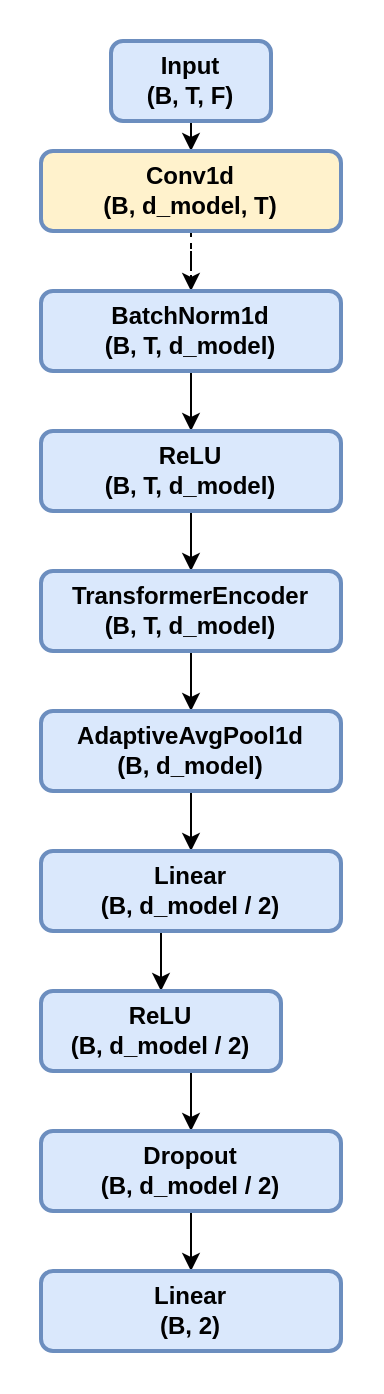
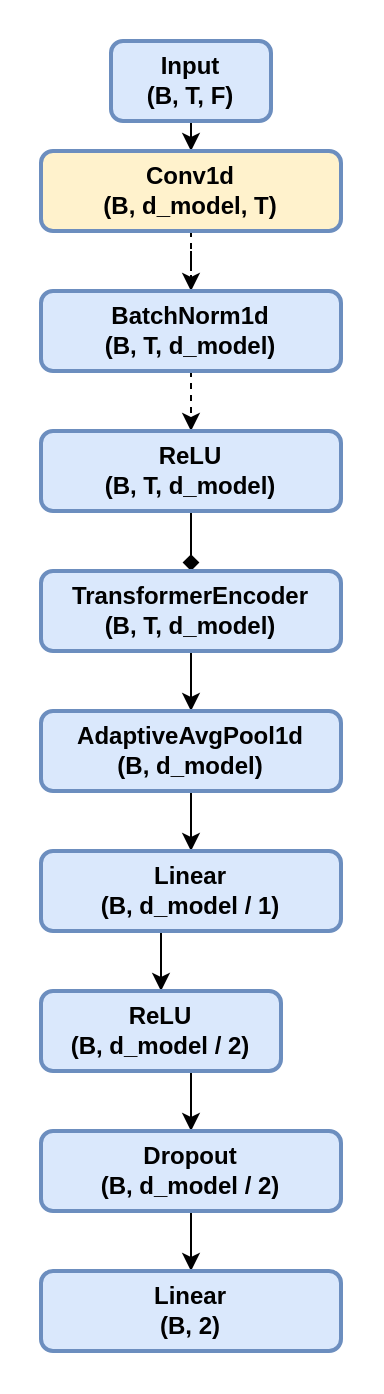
(191, 396) -> (191, 396)
(191, 556) -> (191, 555)
(191, 891) -> (191, 891)
